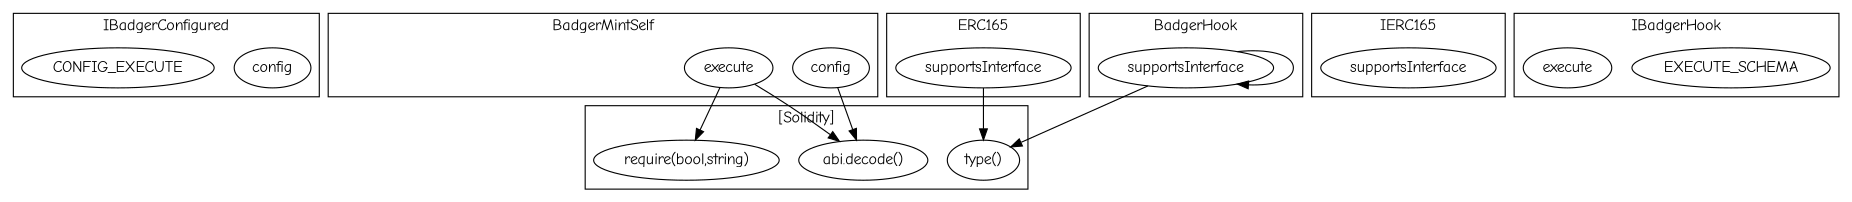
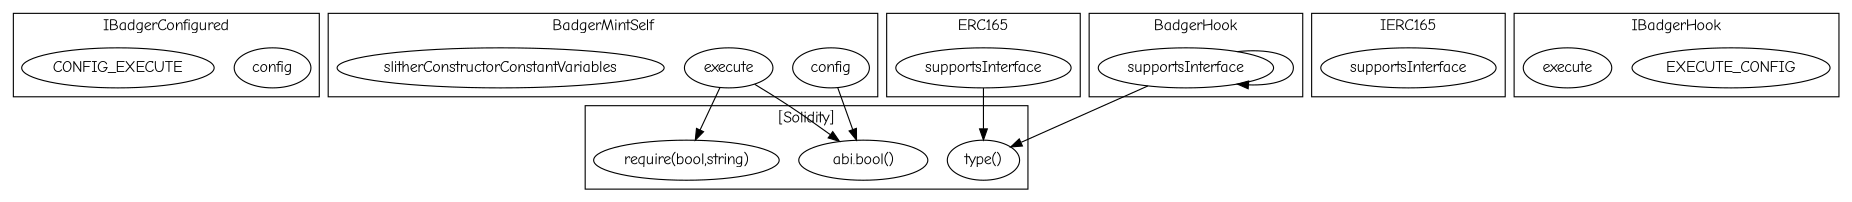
none -> (501, 68)
(1731, 68) -> (1731, 68)
(863, 160) -> (863, 160)
